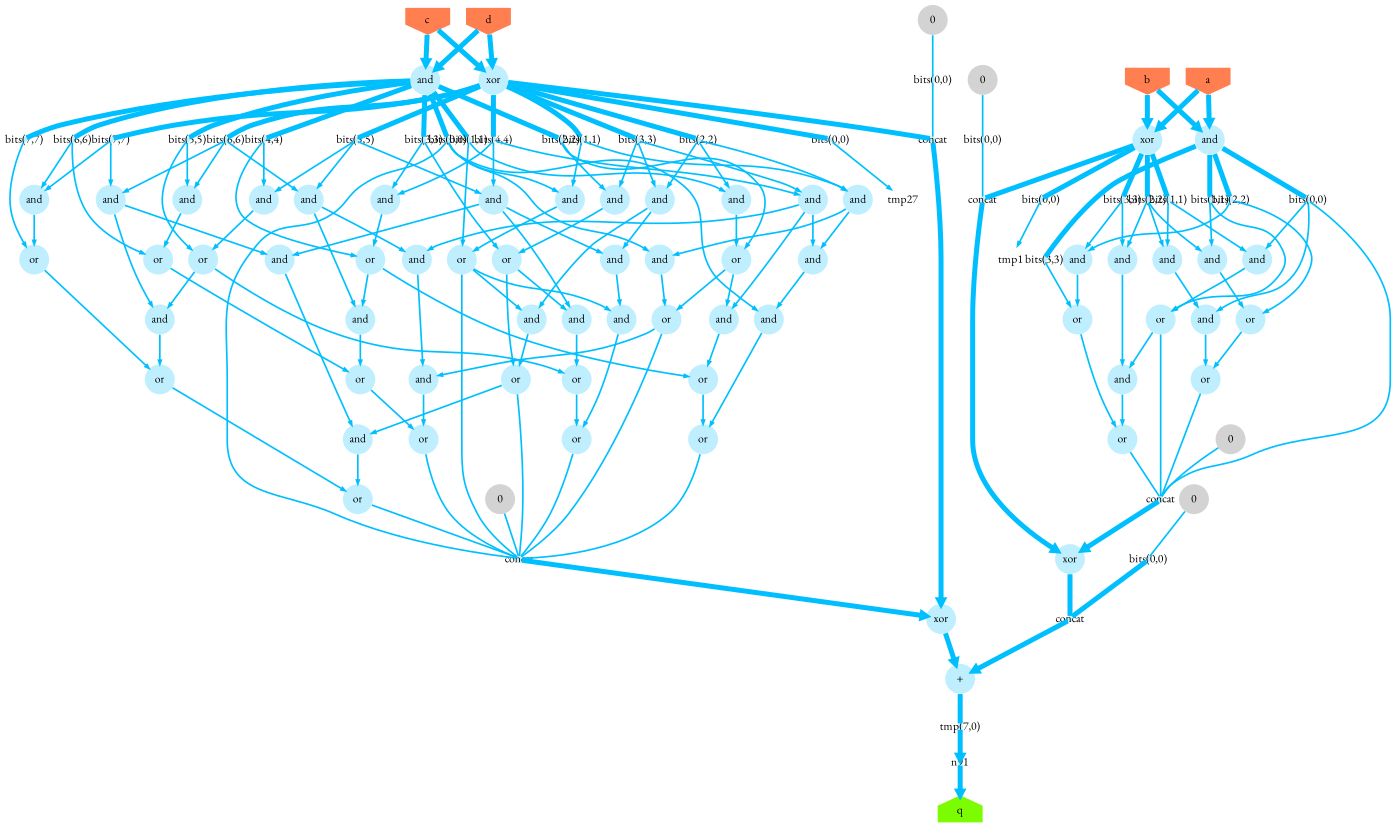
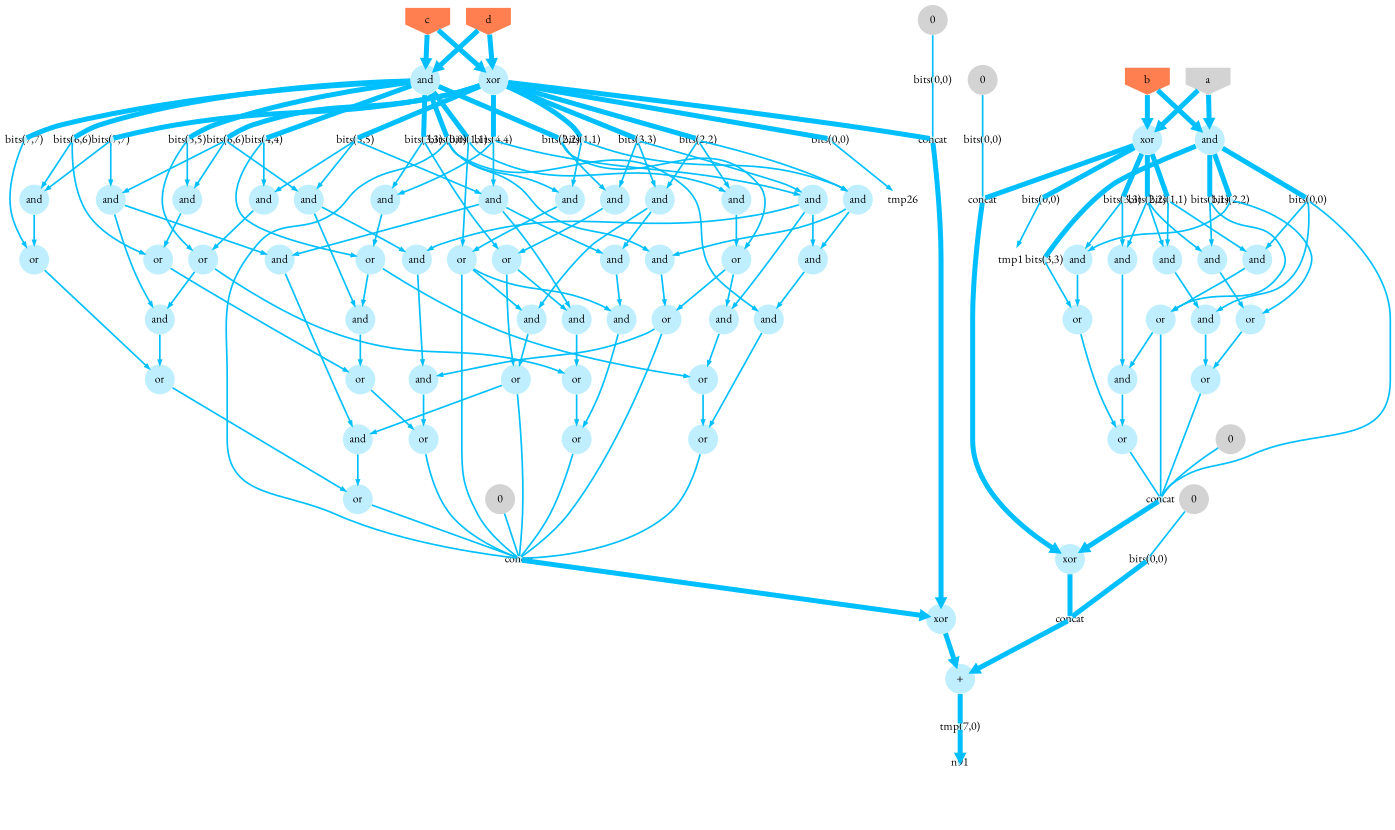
(1208, 80) -> (1208, 80)
(903, 200) -> (903, 200)
(960, 810) -> none
